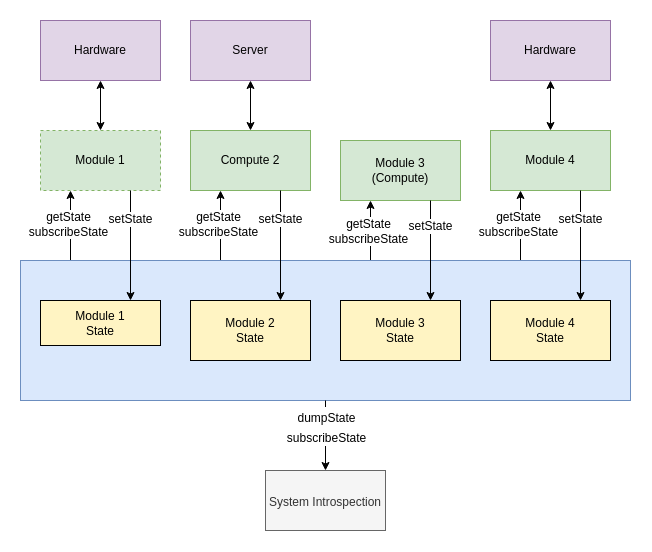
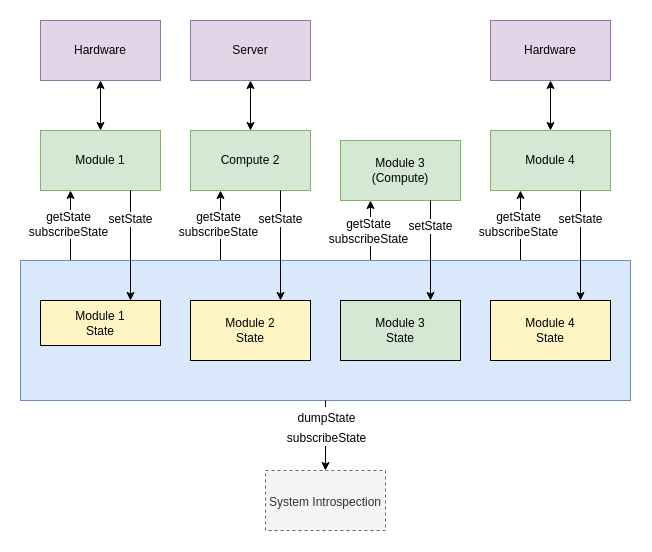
(101, 161) -> (101, 161)
(401, 331) -> (401, 331)
(326, 501) -> (326, 501)
